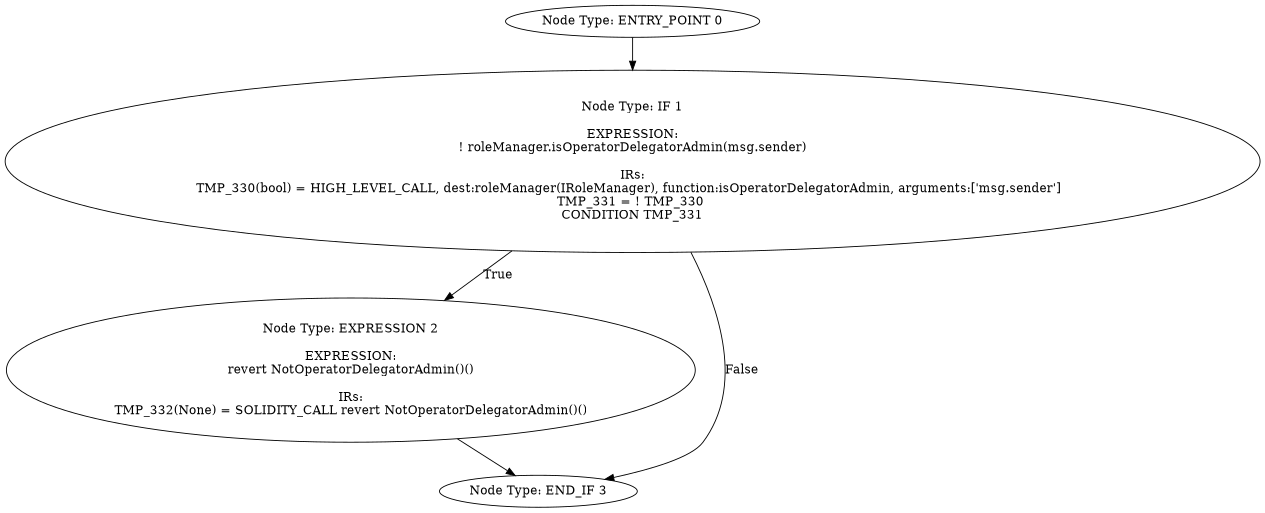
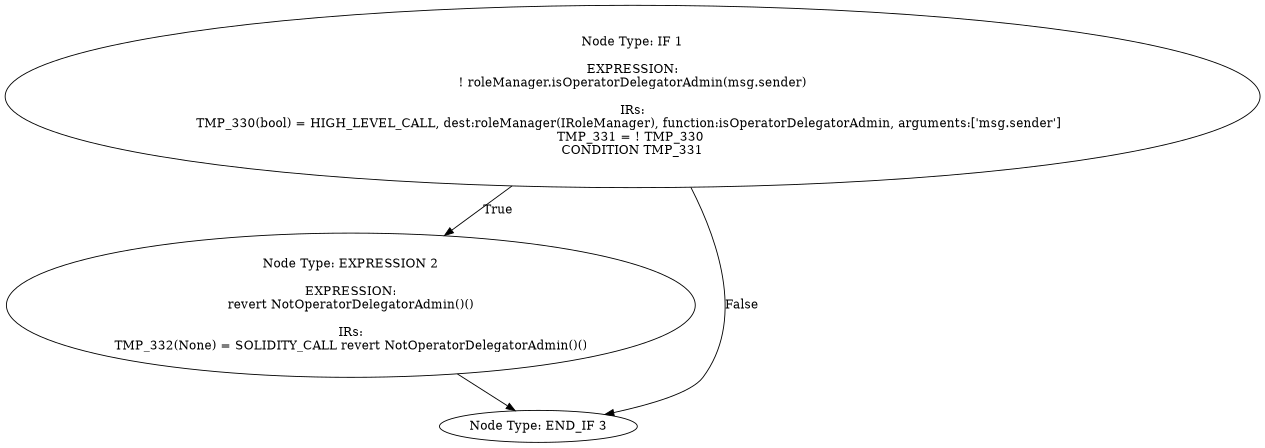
(633, 21) -> none
